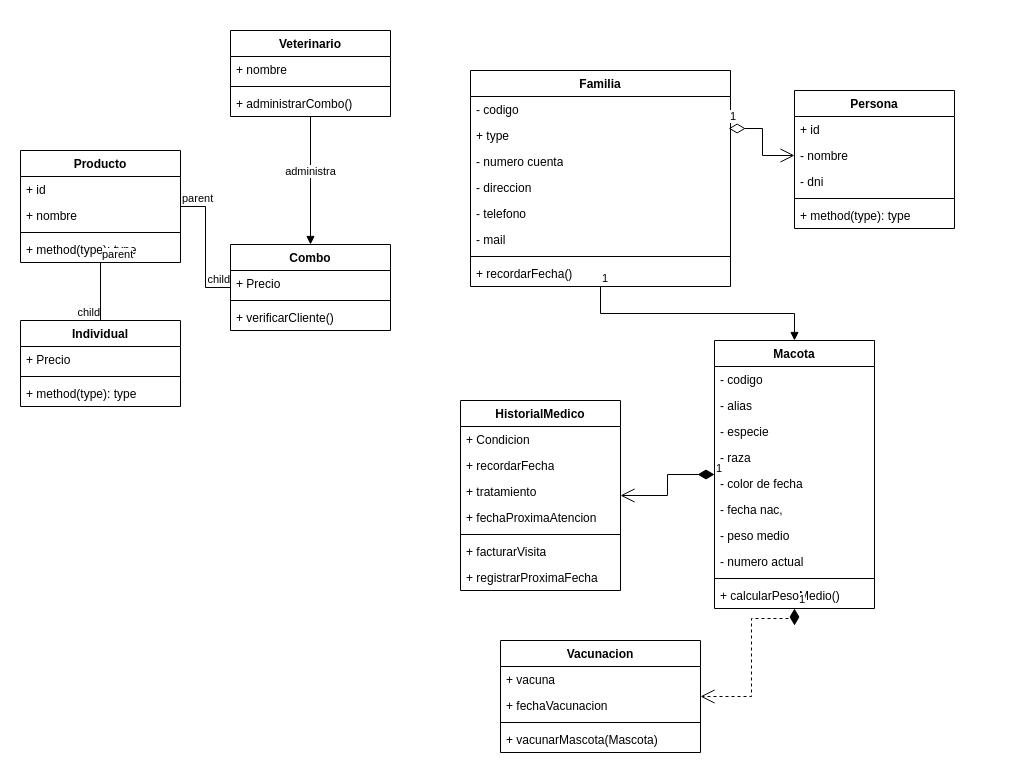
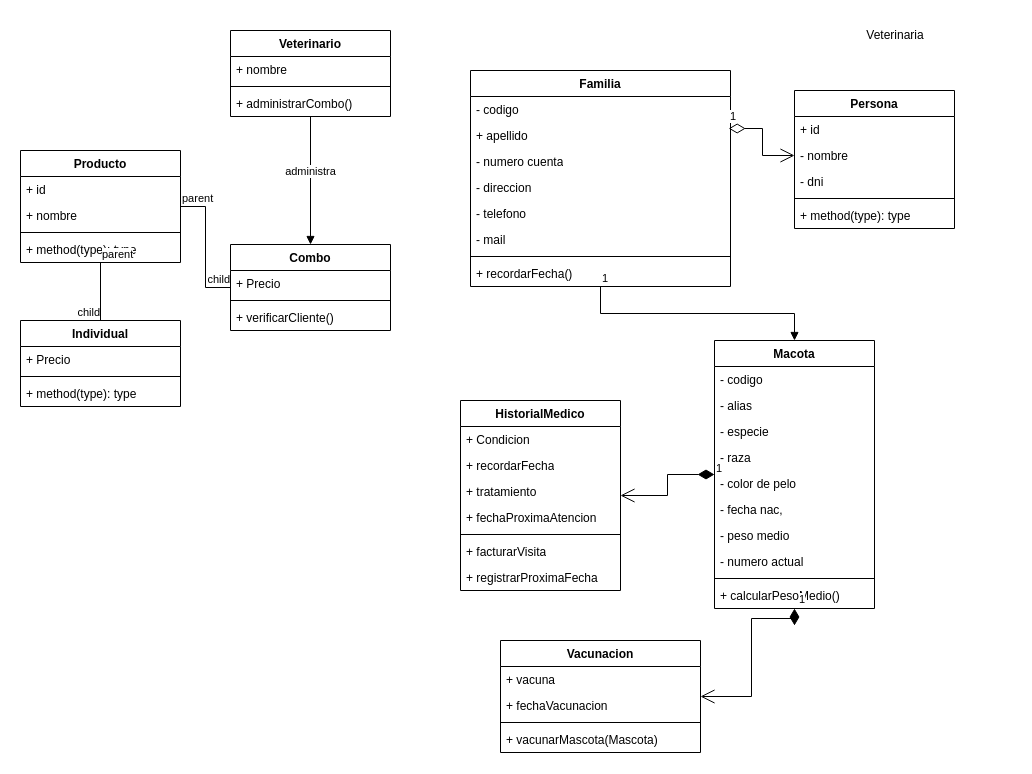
none -> (896, 36)
(495, 137) -> (504, 137)
(768, 485) -> (763, 485)
(752, 662) -> (752, 662)
